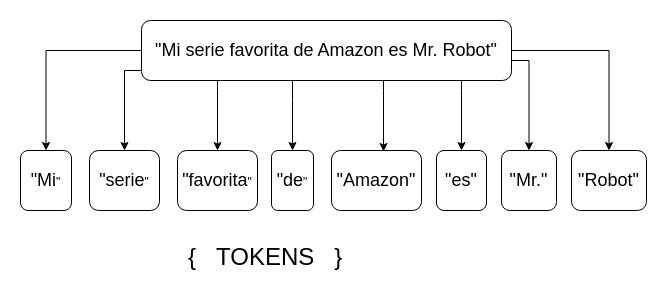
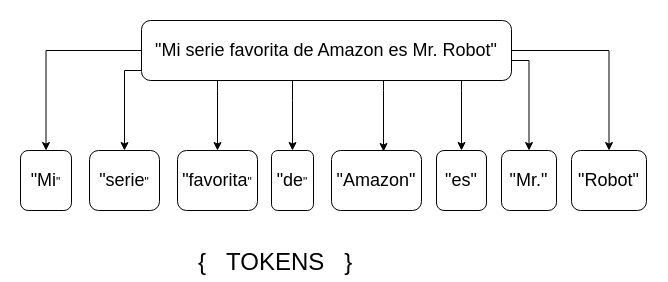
(272, 251) -> (282, 256)
